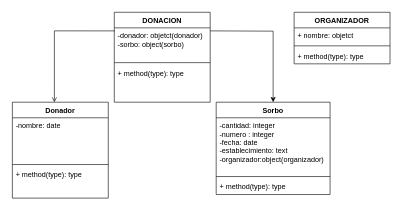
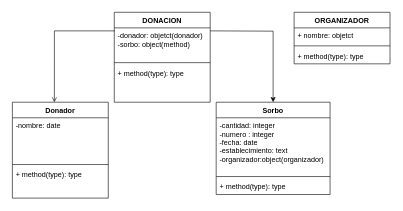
(168, 36) -> (168, 36)
